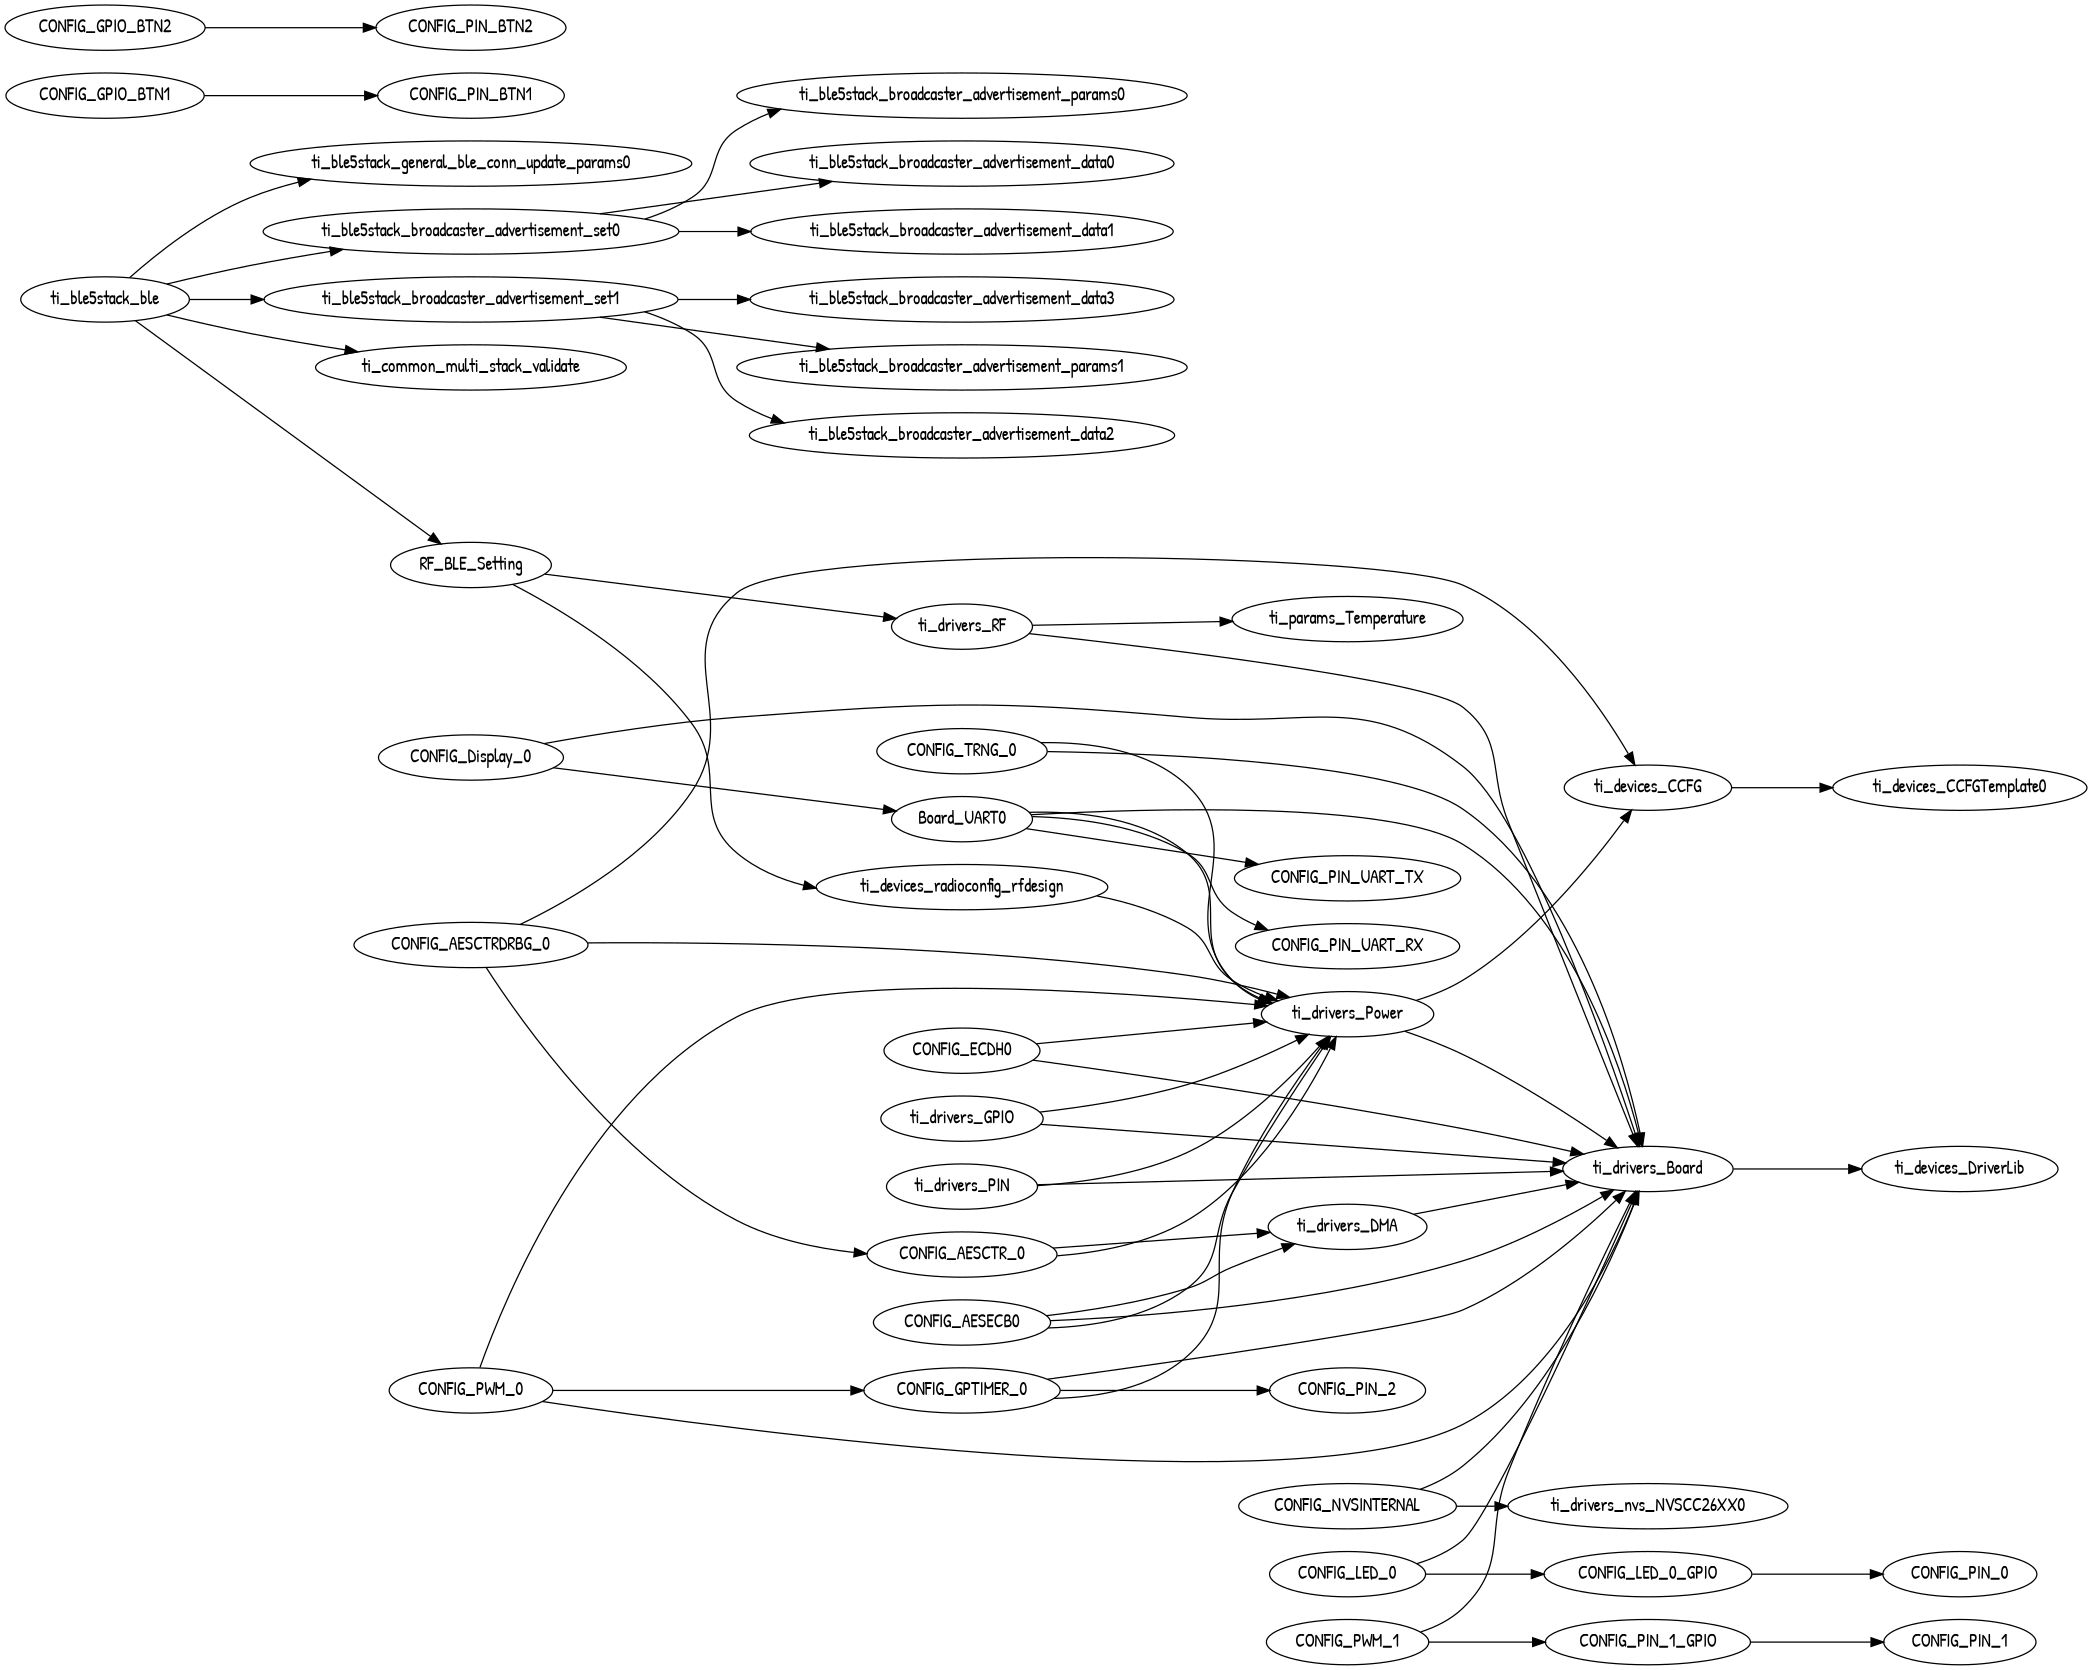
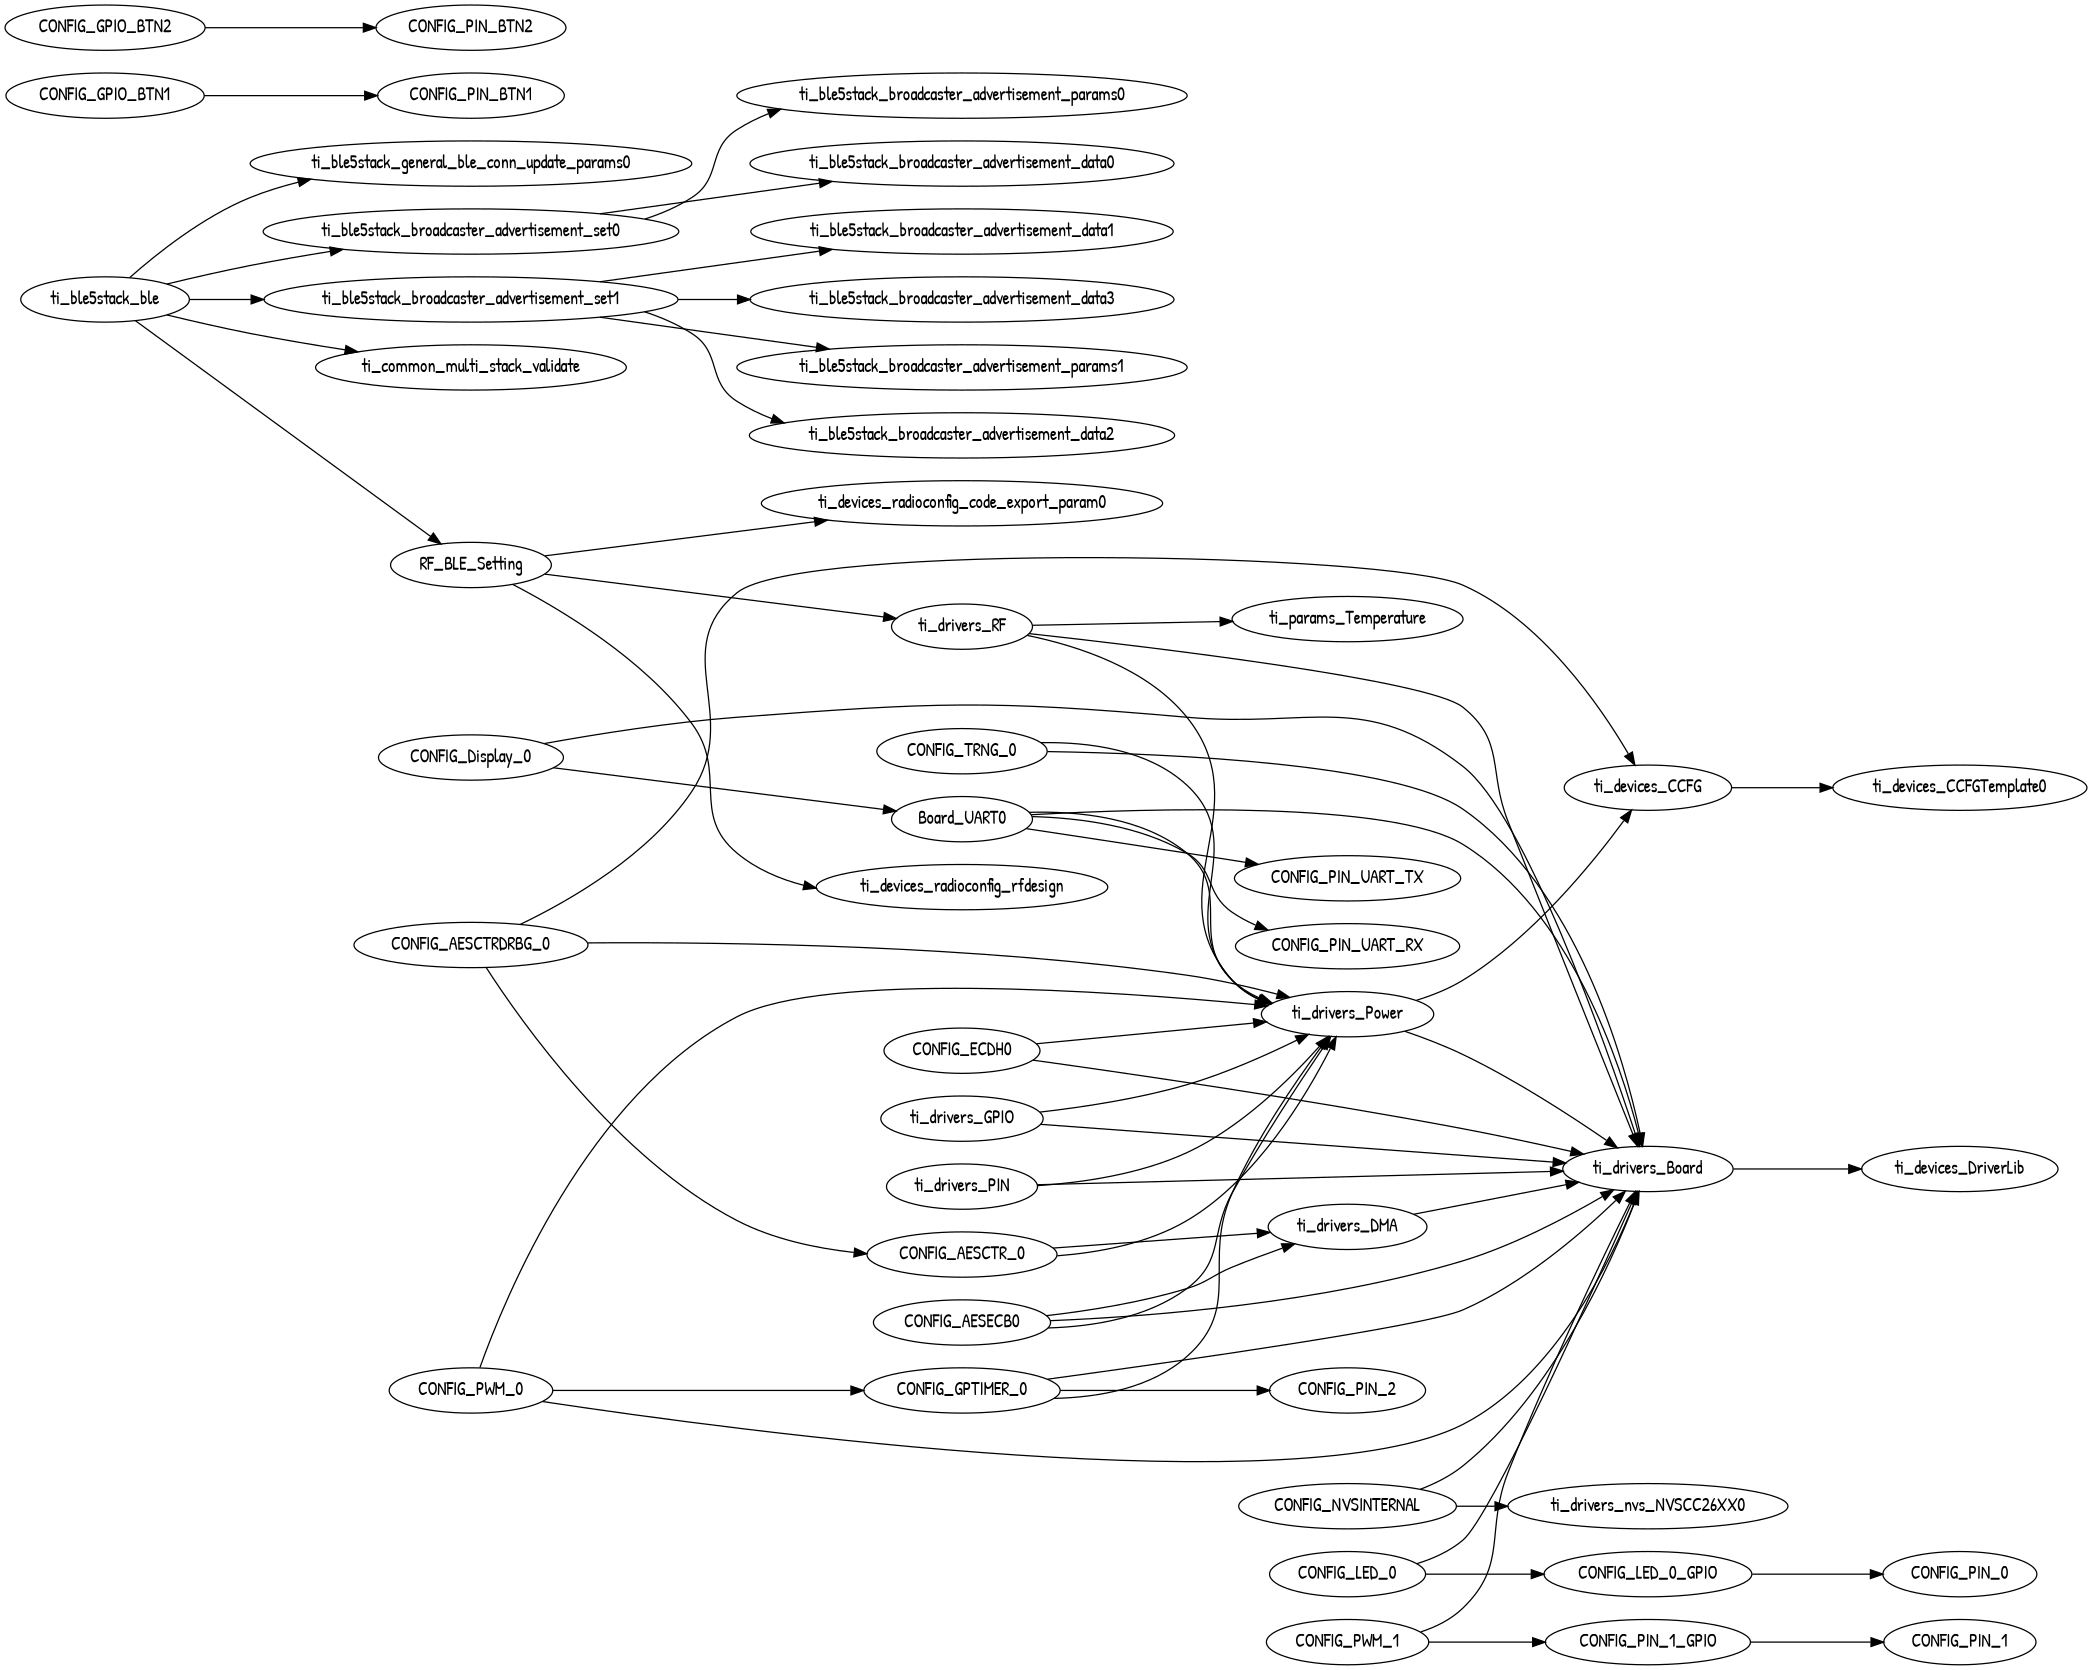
(708, 232) -> (710, 266)
none -> (962, 503)
(1192, 931) -> (1212, 775)
